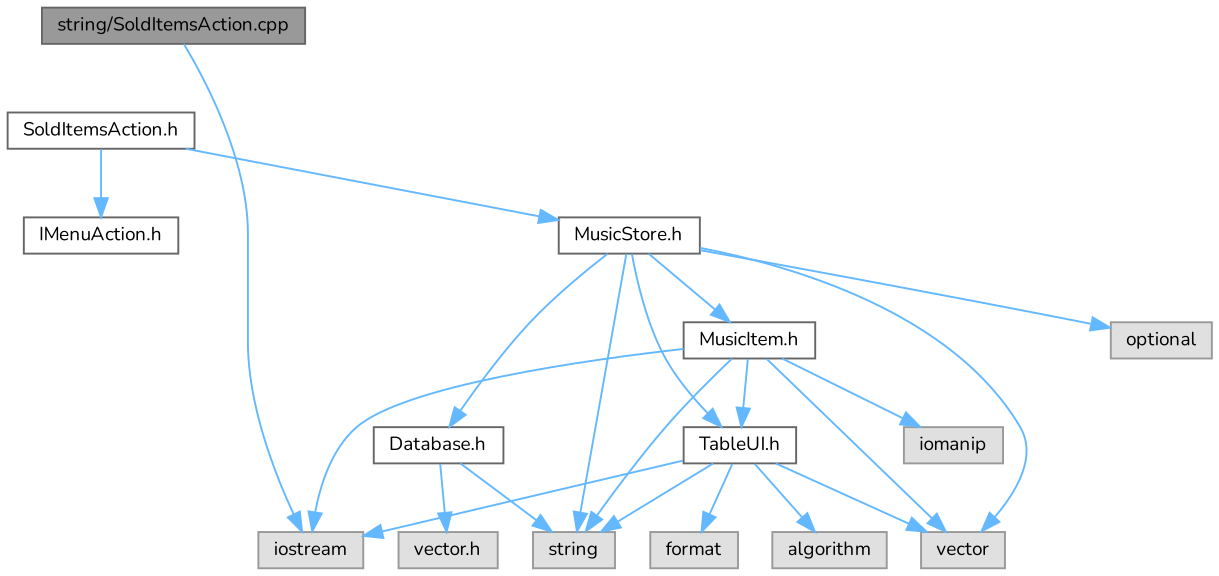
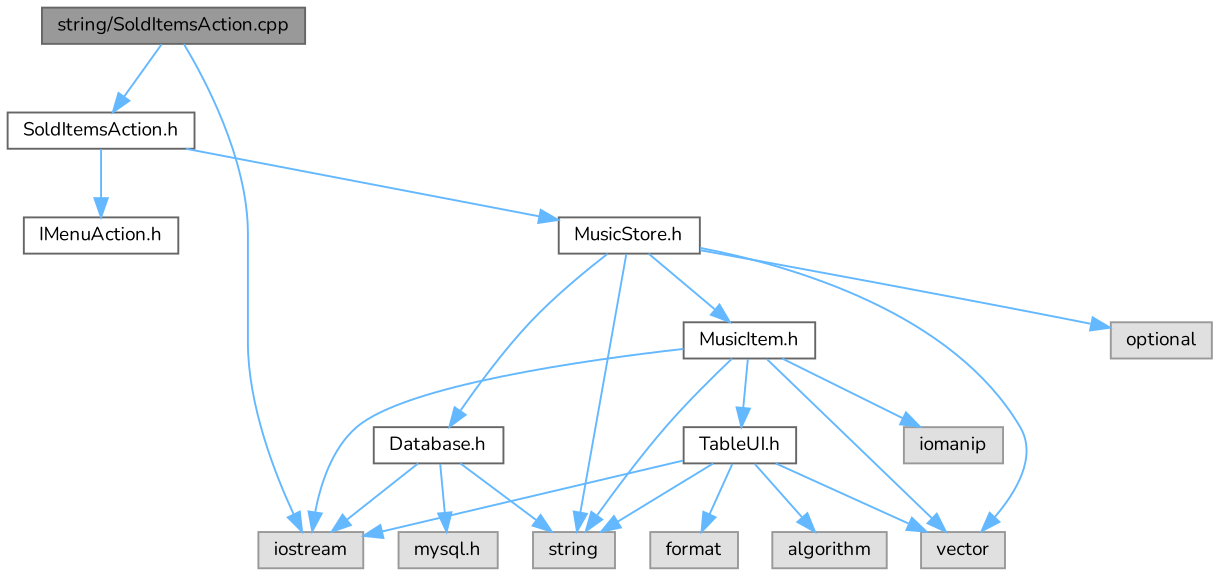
none -> (143, 70)
(657, 340) -> none
none -> (383, 491)
(448, 550) -> (448, 550)
